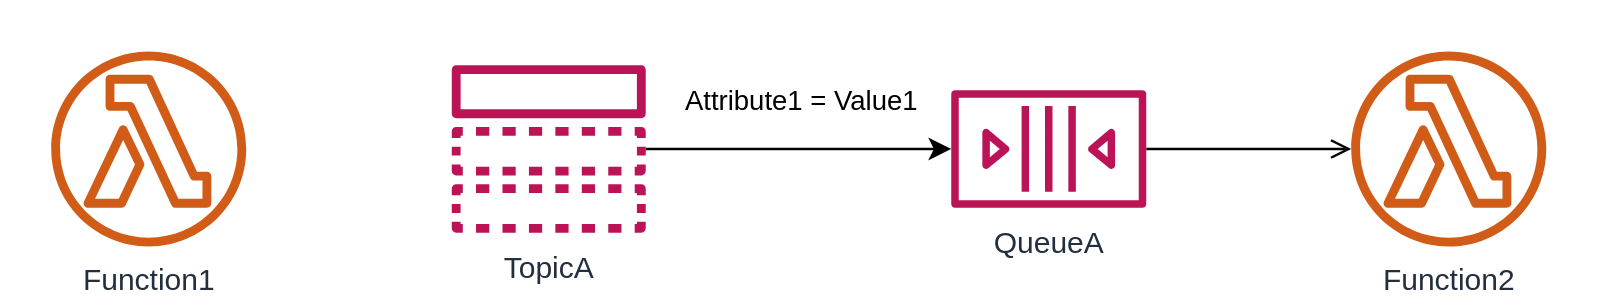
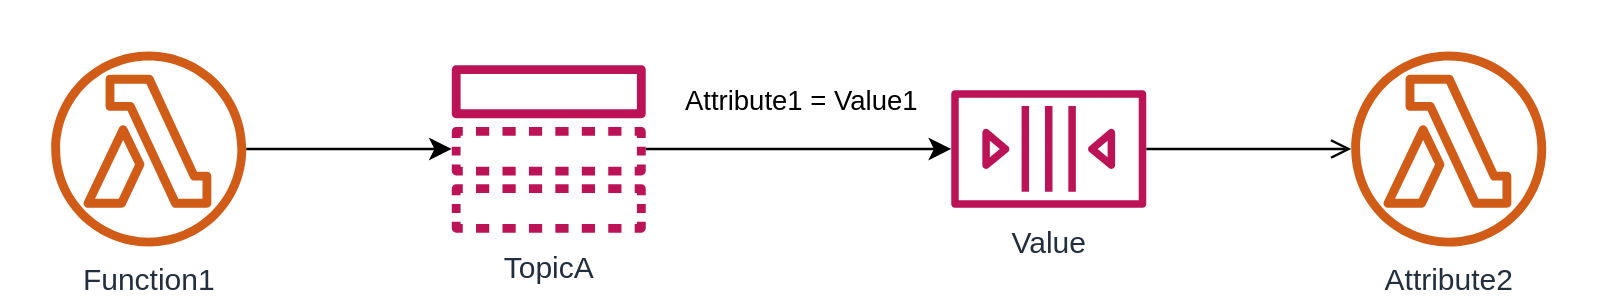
none -> (341, 149)
(1050, 244) -> (1050, 244)
(1450, 282) -> (1450, 282)
